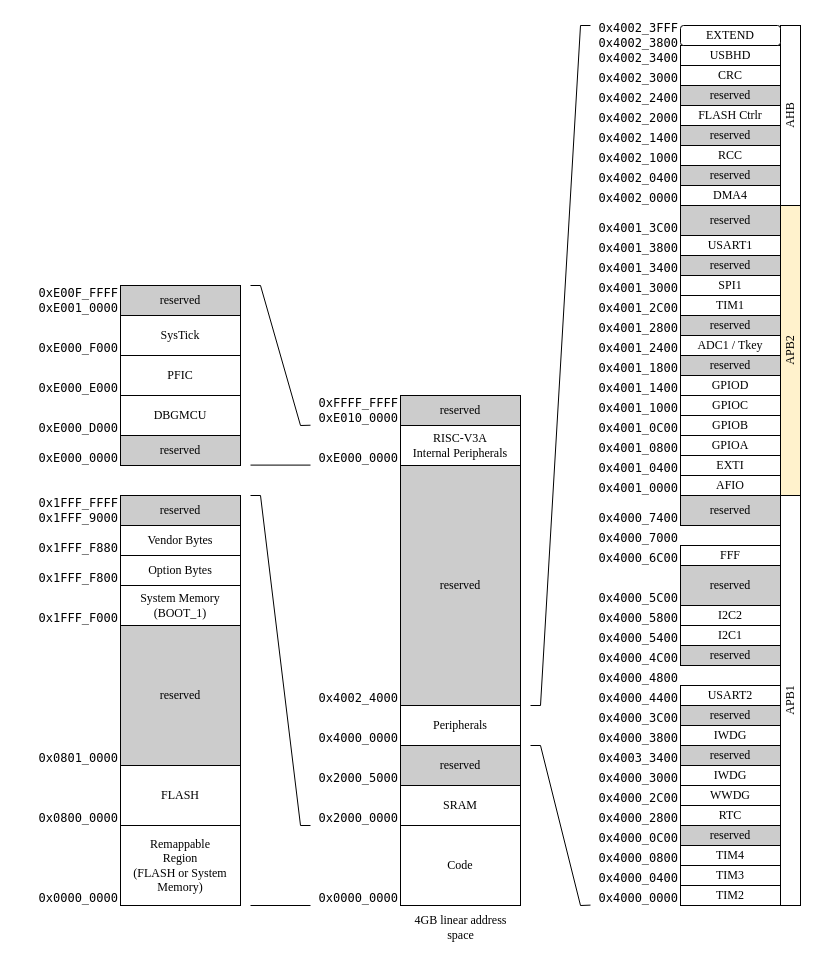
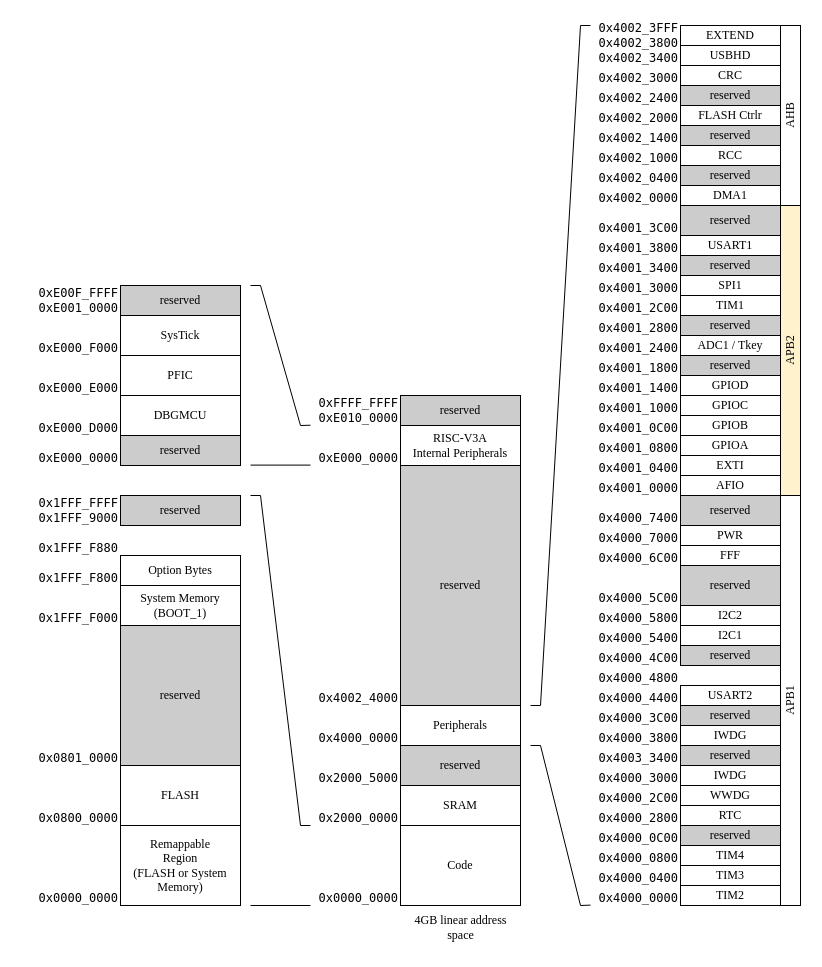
(731, 36) -> (731, 36)
(731, 196) -> (731, 196)
none -> (731, 536)
(181, 541) -> none
